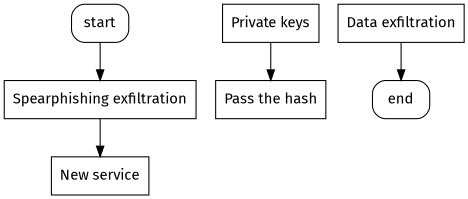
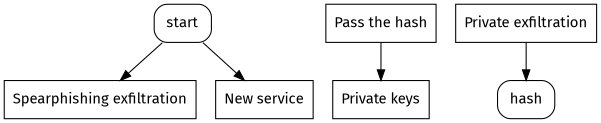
(401, 23) -> (526, 23)
(271, 56) -> (381, 56)
(401, 100) -> (526, 100)
(100, 133) -> (220, 58)
